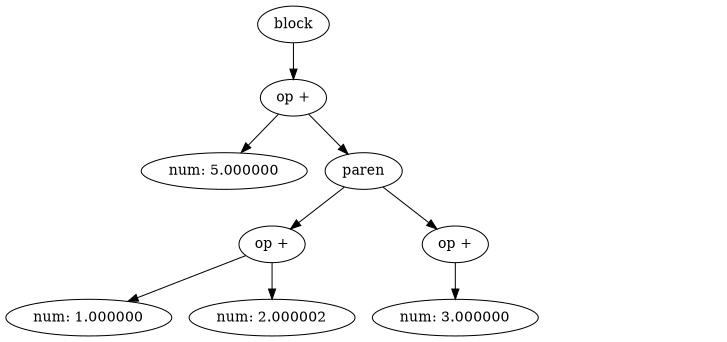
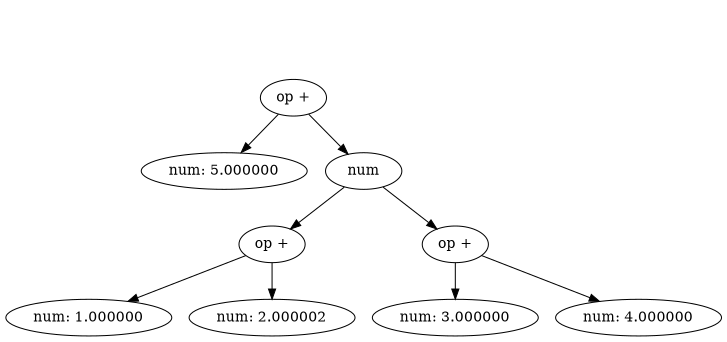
(293, 24) -> none
(364, 171) -> (364, 171)
none -> (639, 318)
